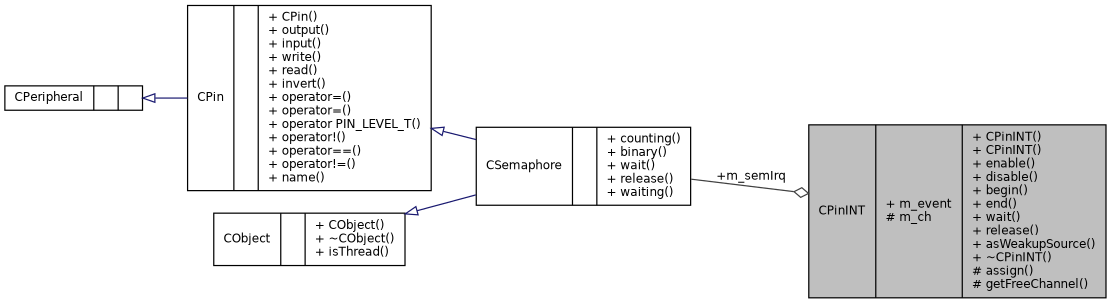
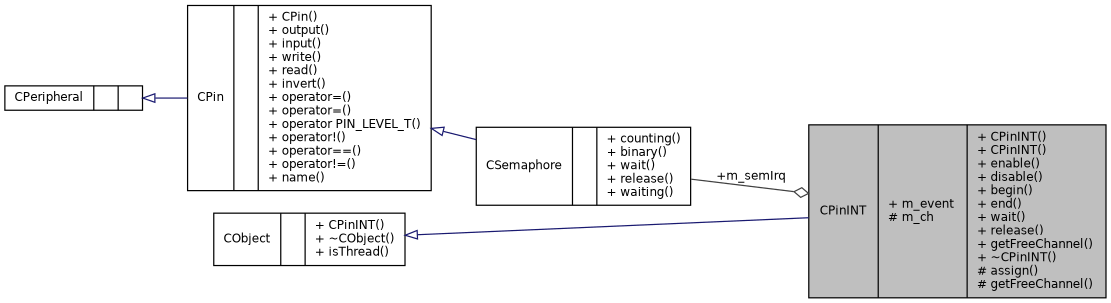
(446, 203) -> (613, 226)
(350, 225) -> (350, 225)
(1034, 244) -> (1035, 244)
